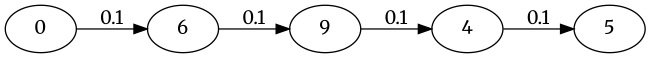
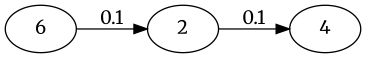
(41, 29) -> none
(325, 29) -> (183, 29)
(610, 29) -> none
